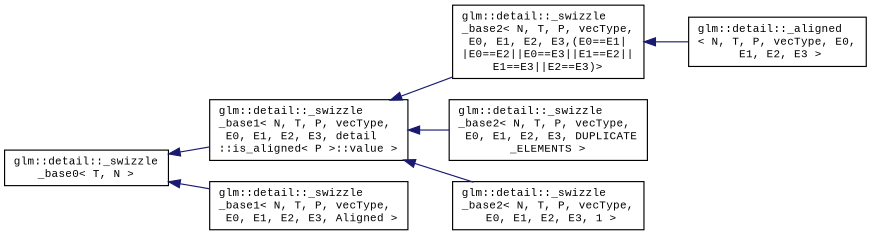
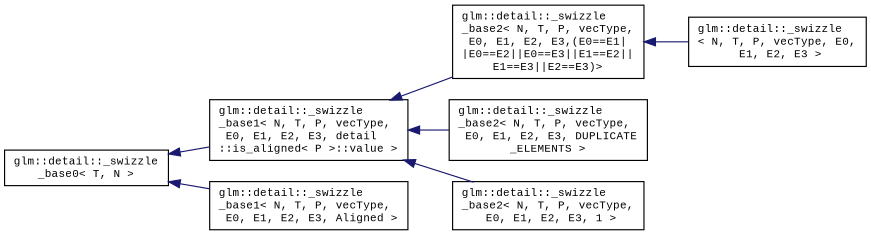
(777, 42) -> (777, 42)
